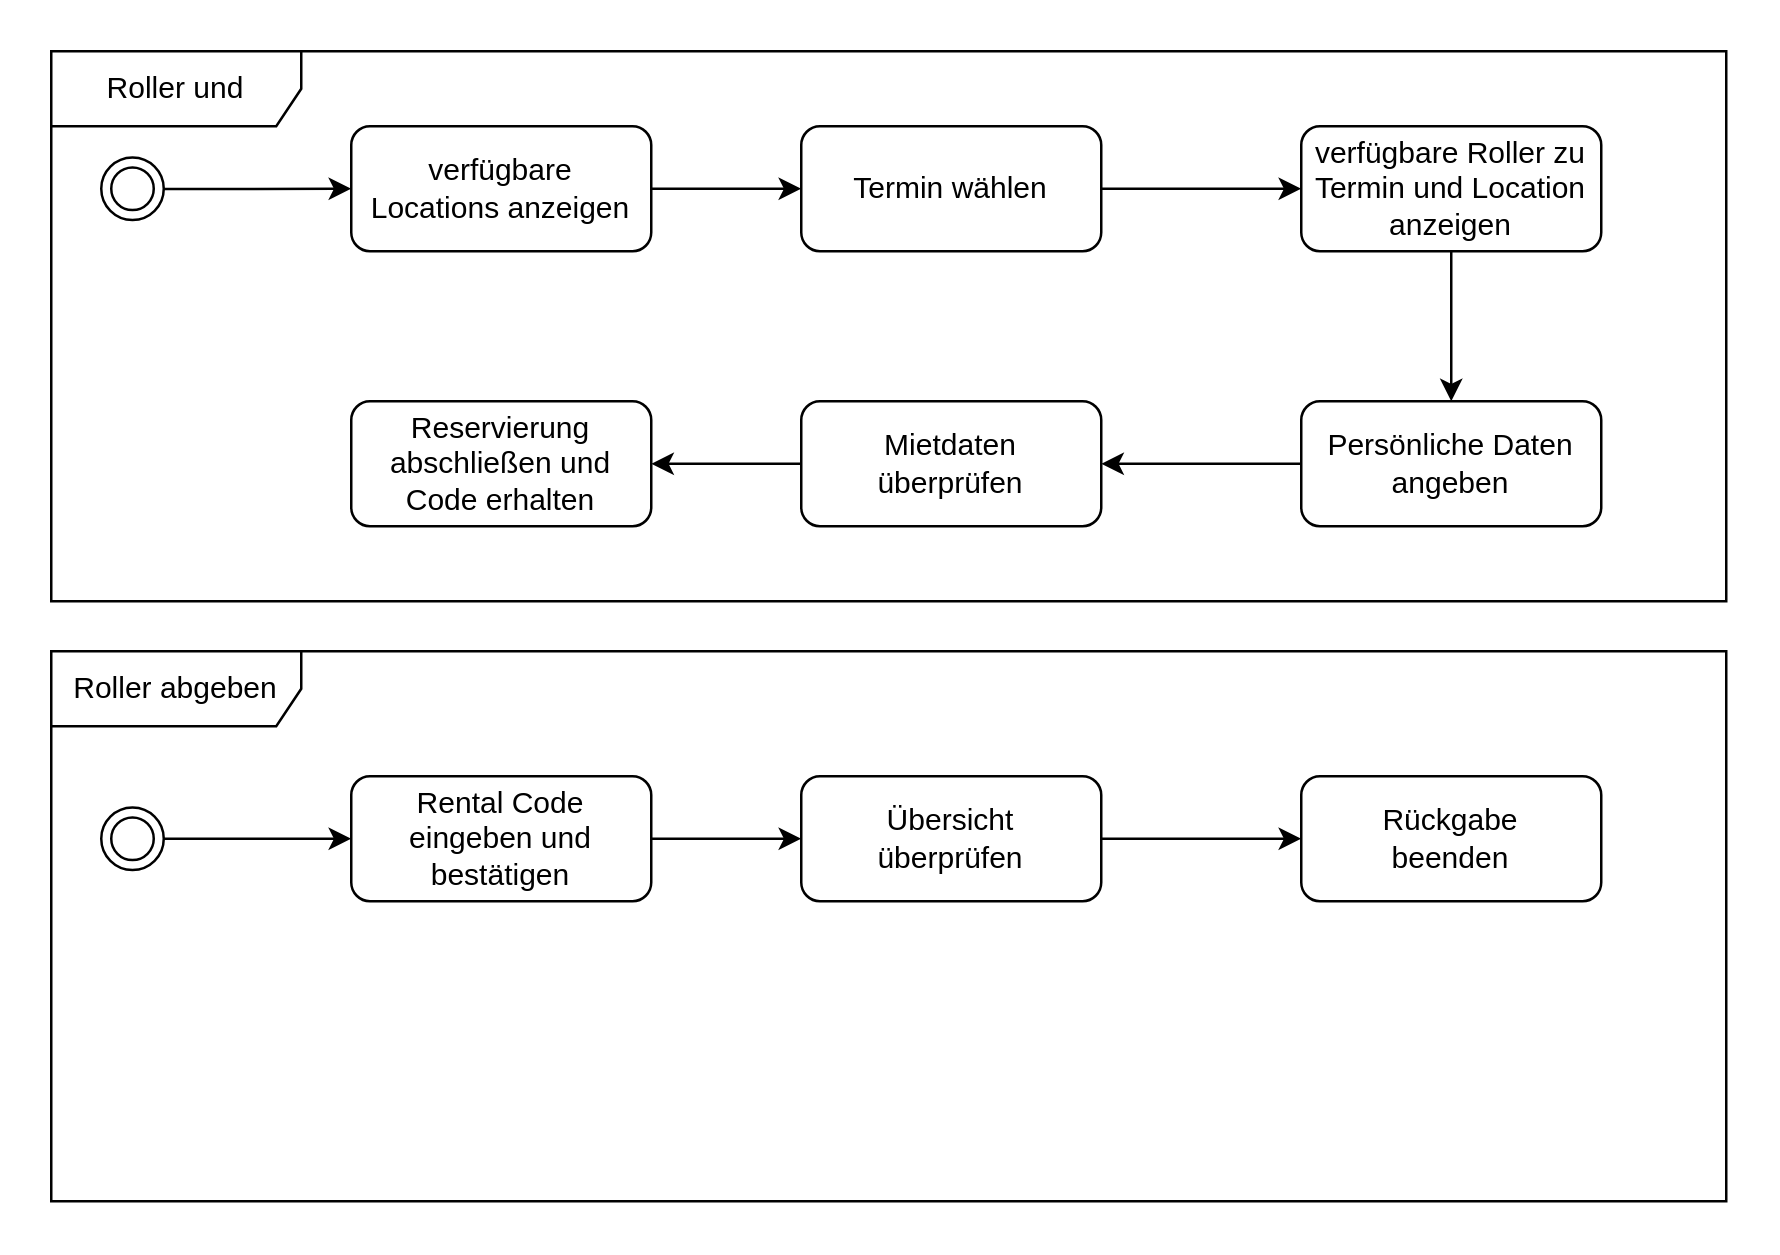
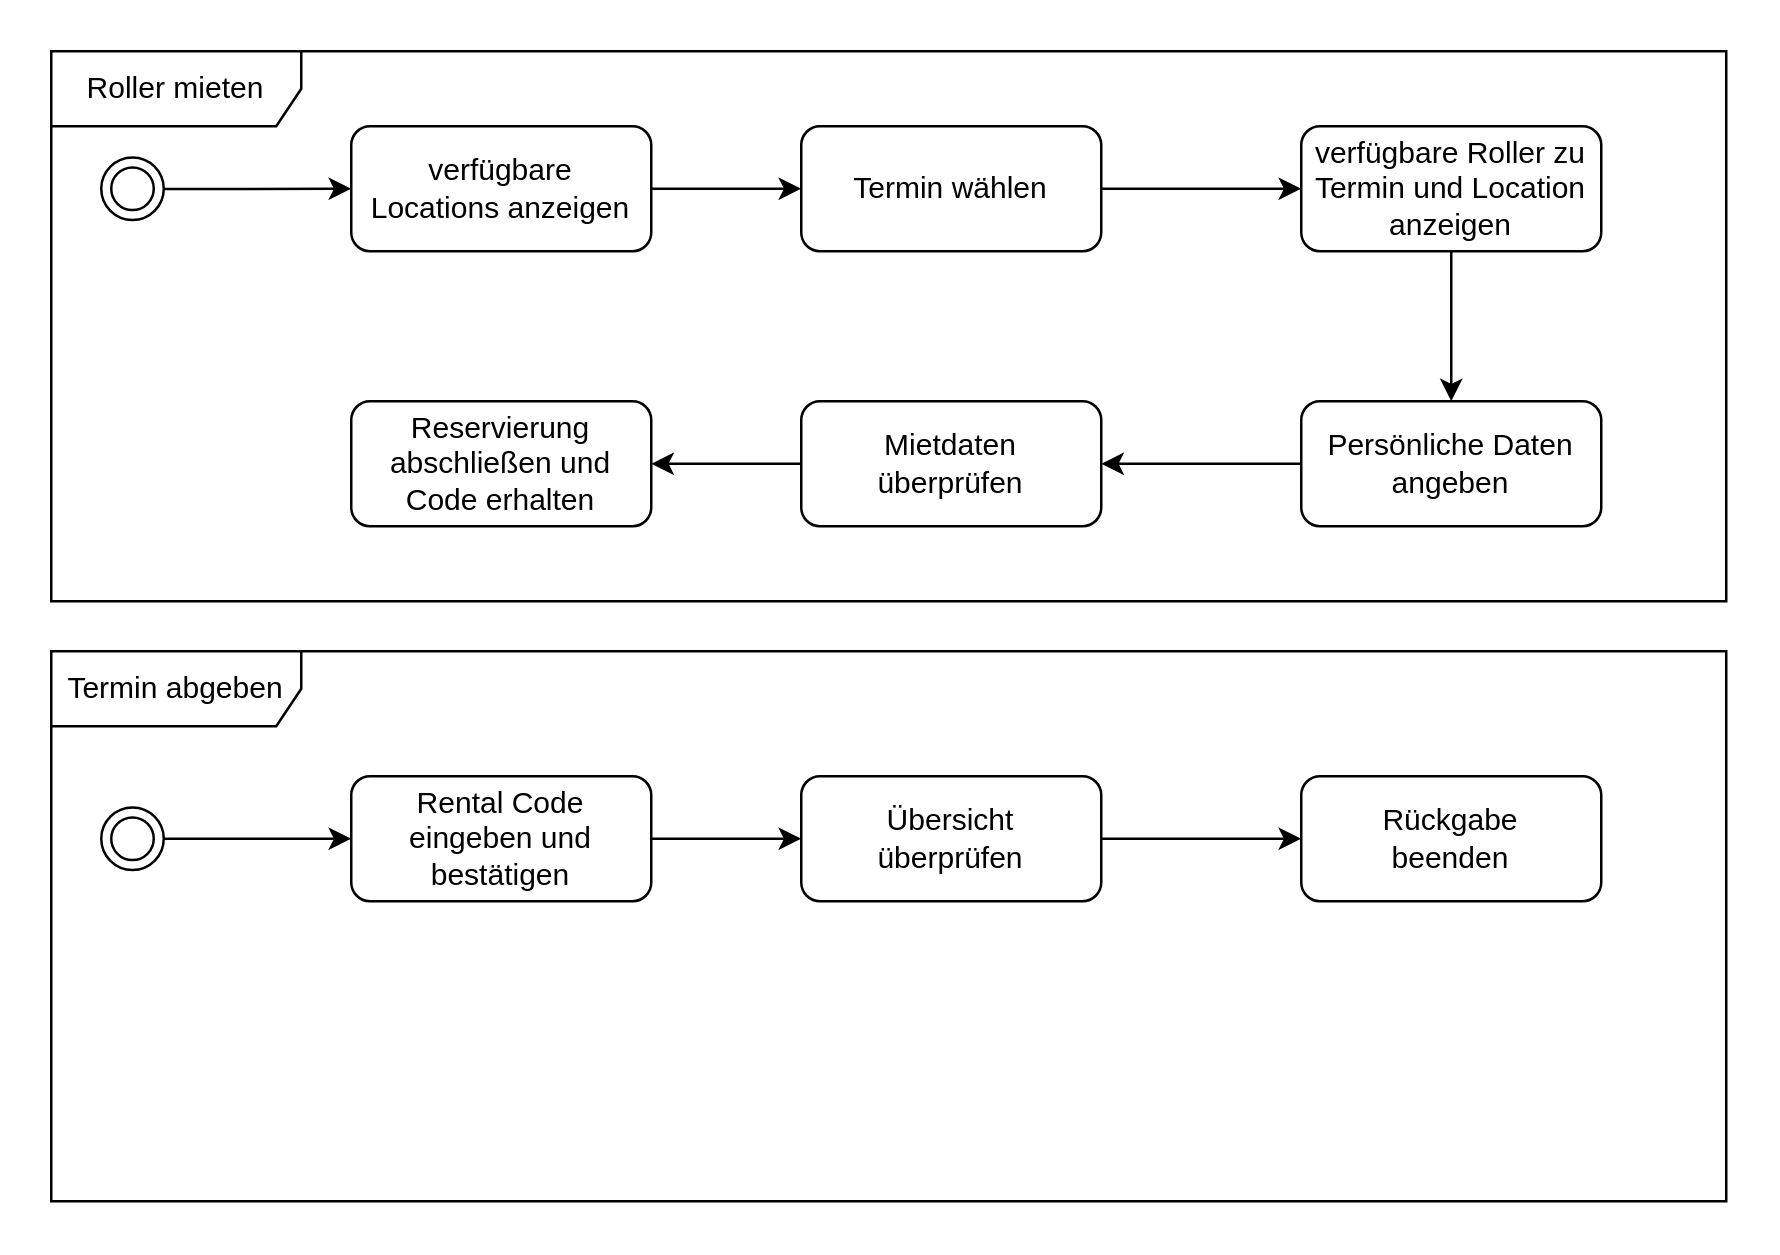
(176, 89) -> (176, 89)
(176, 689) -> (176, 689)
